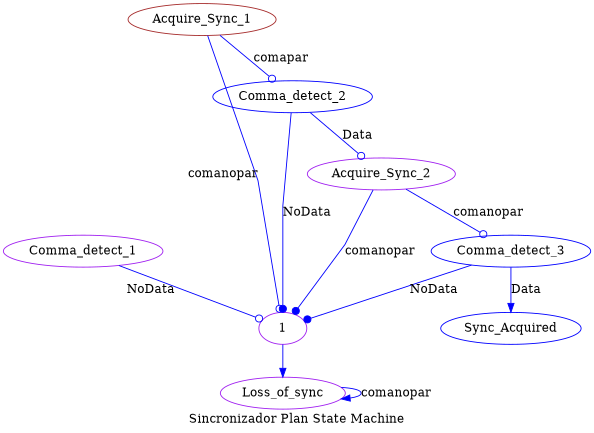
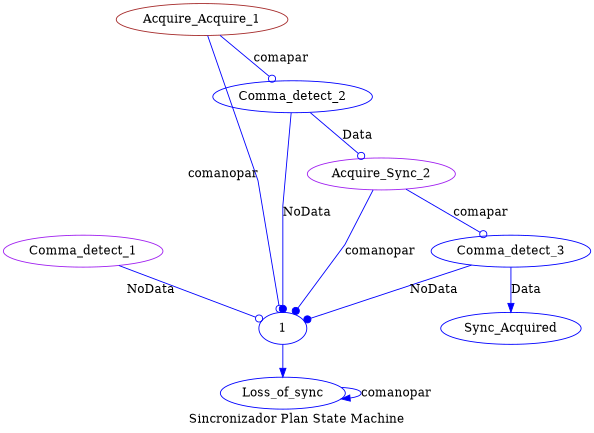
(202, 20) -> (202, 20)
(488, 213) -> (481, 213)
(283, 328) -> (283, 328)
(283, 393) -> (283, 393)
